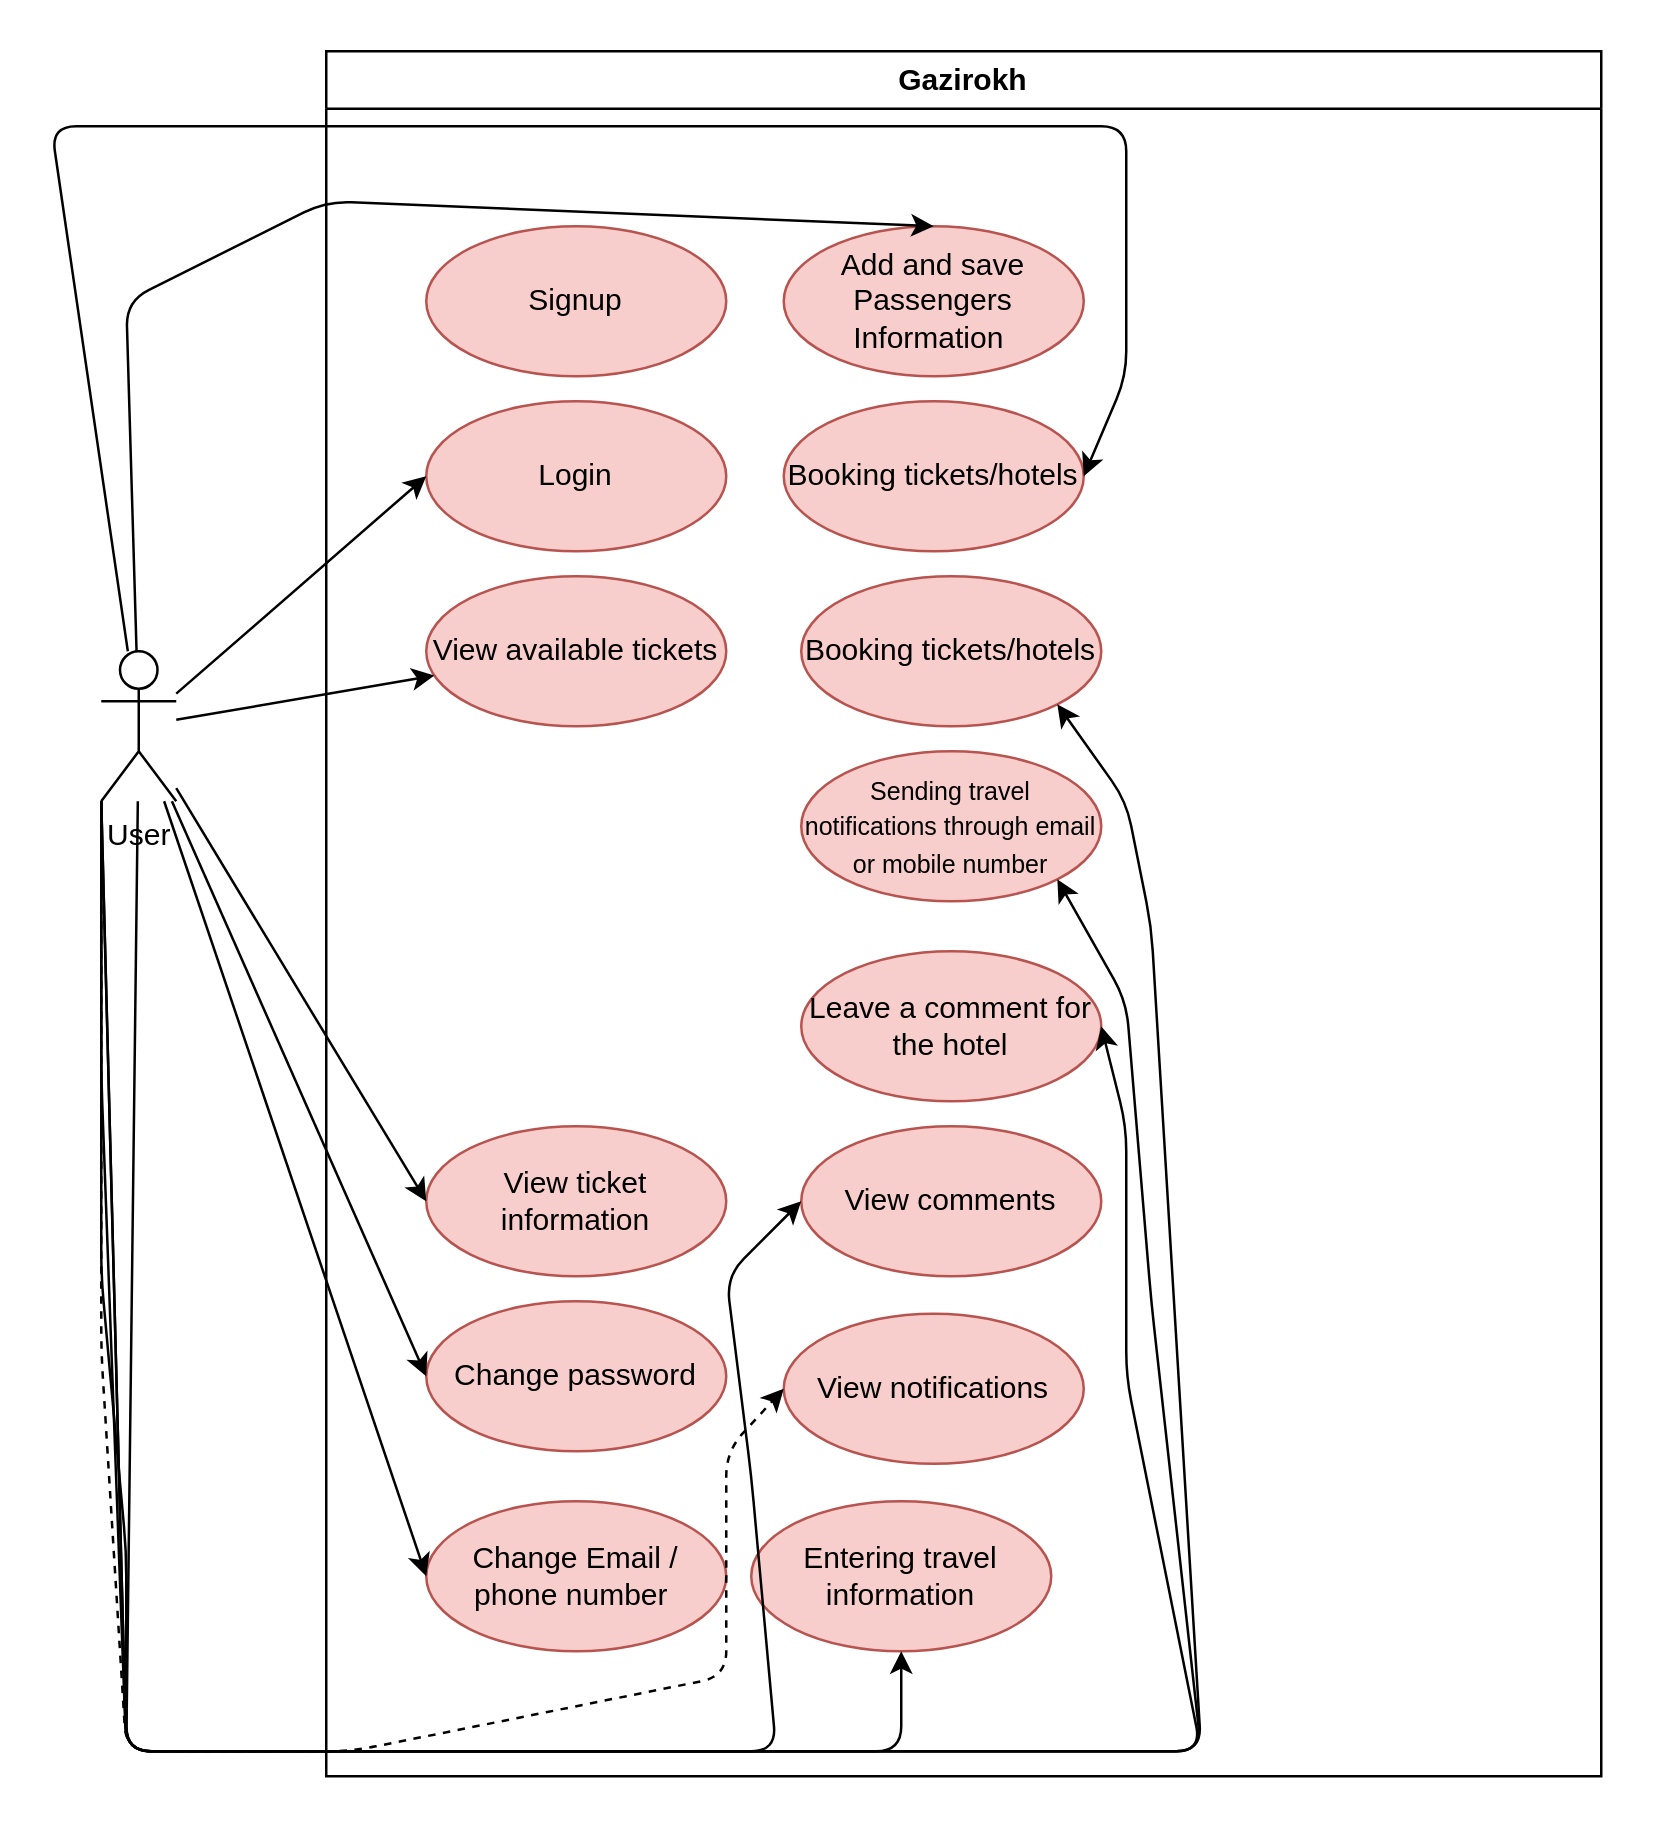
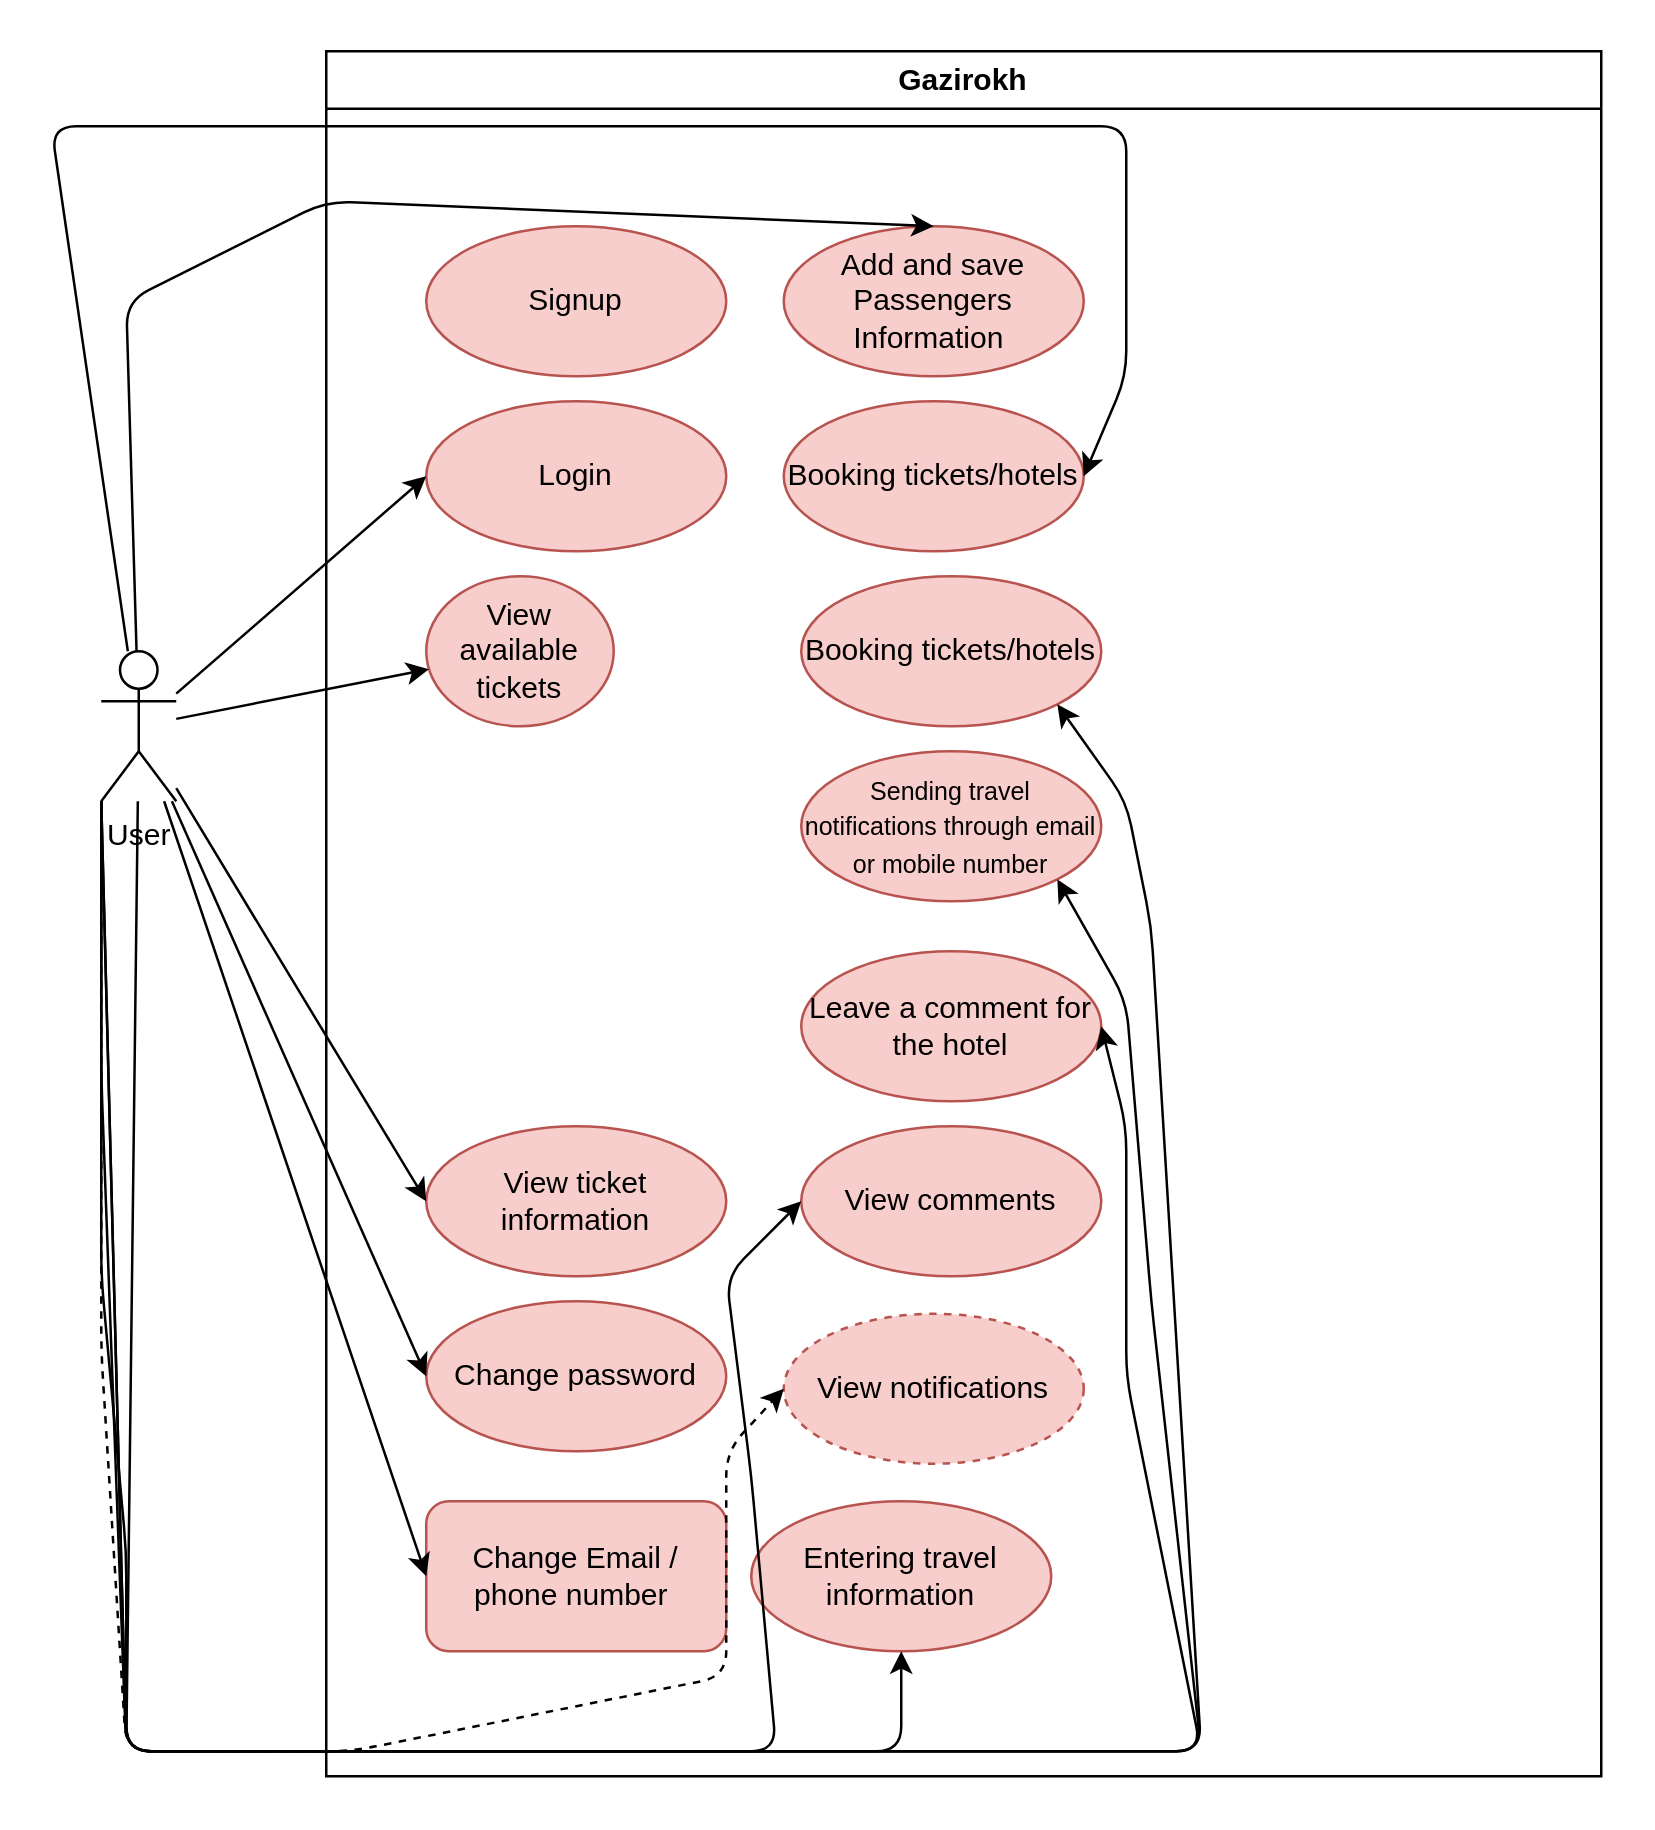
(576, 651) -> (520, 651)
(934, 1389) -> (934, 1389)
(576, 1576) -> (576, 1576)
